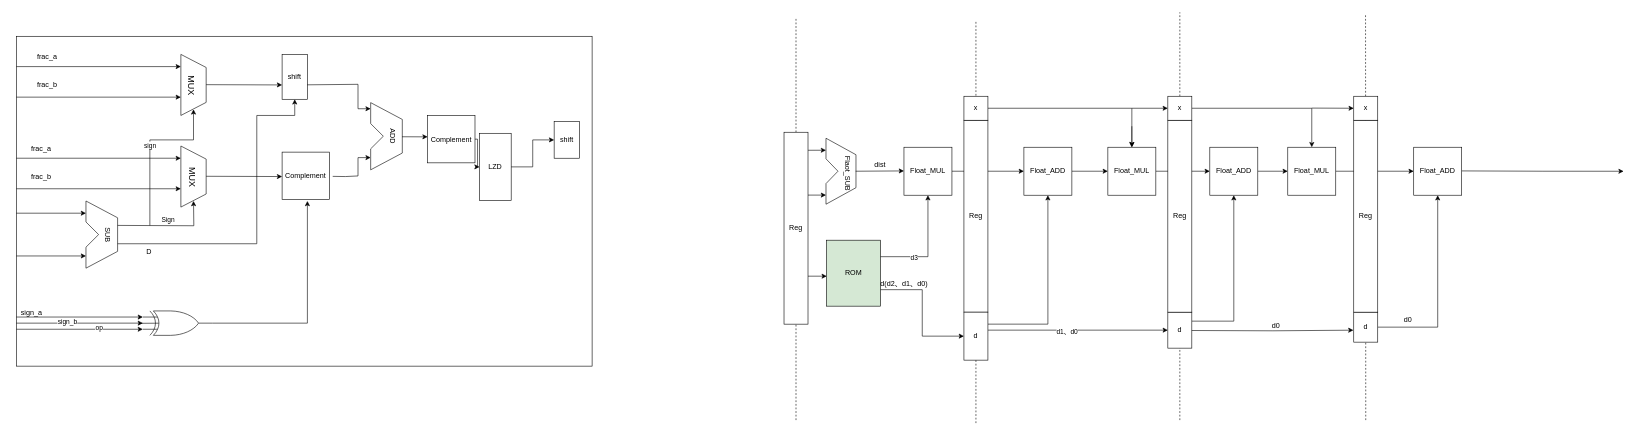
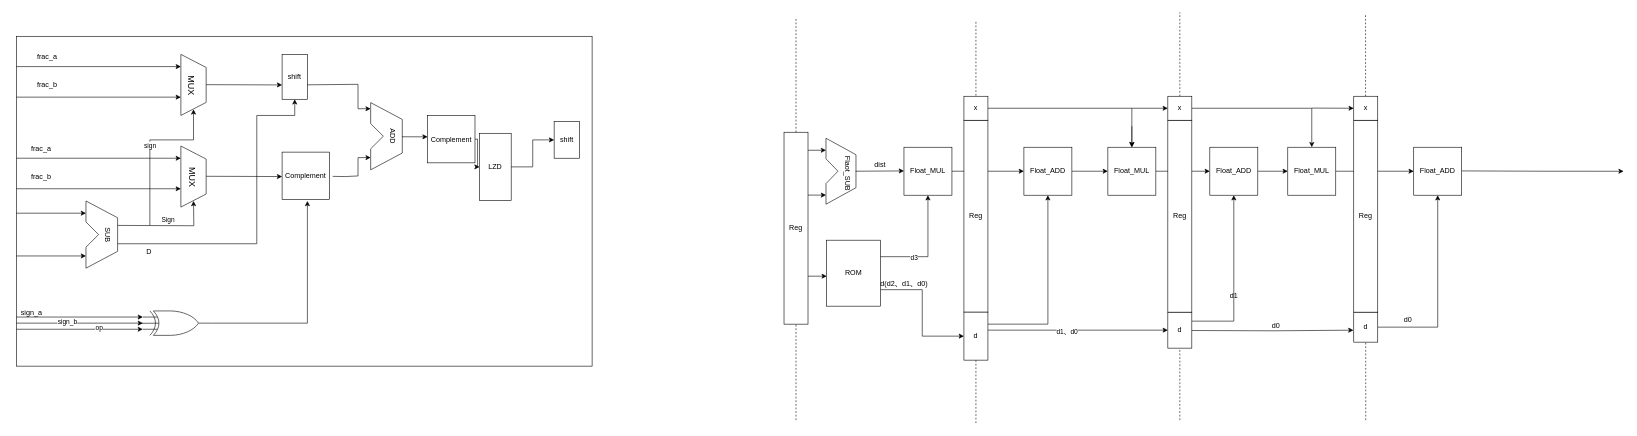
(854, 273) -> (854, 273)
none -> (1234, 296)
